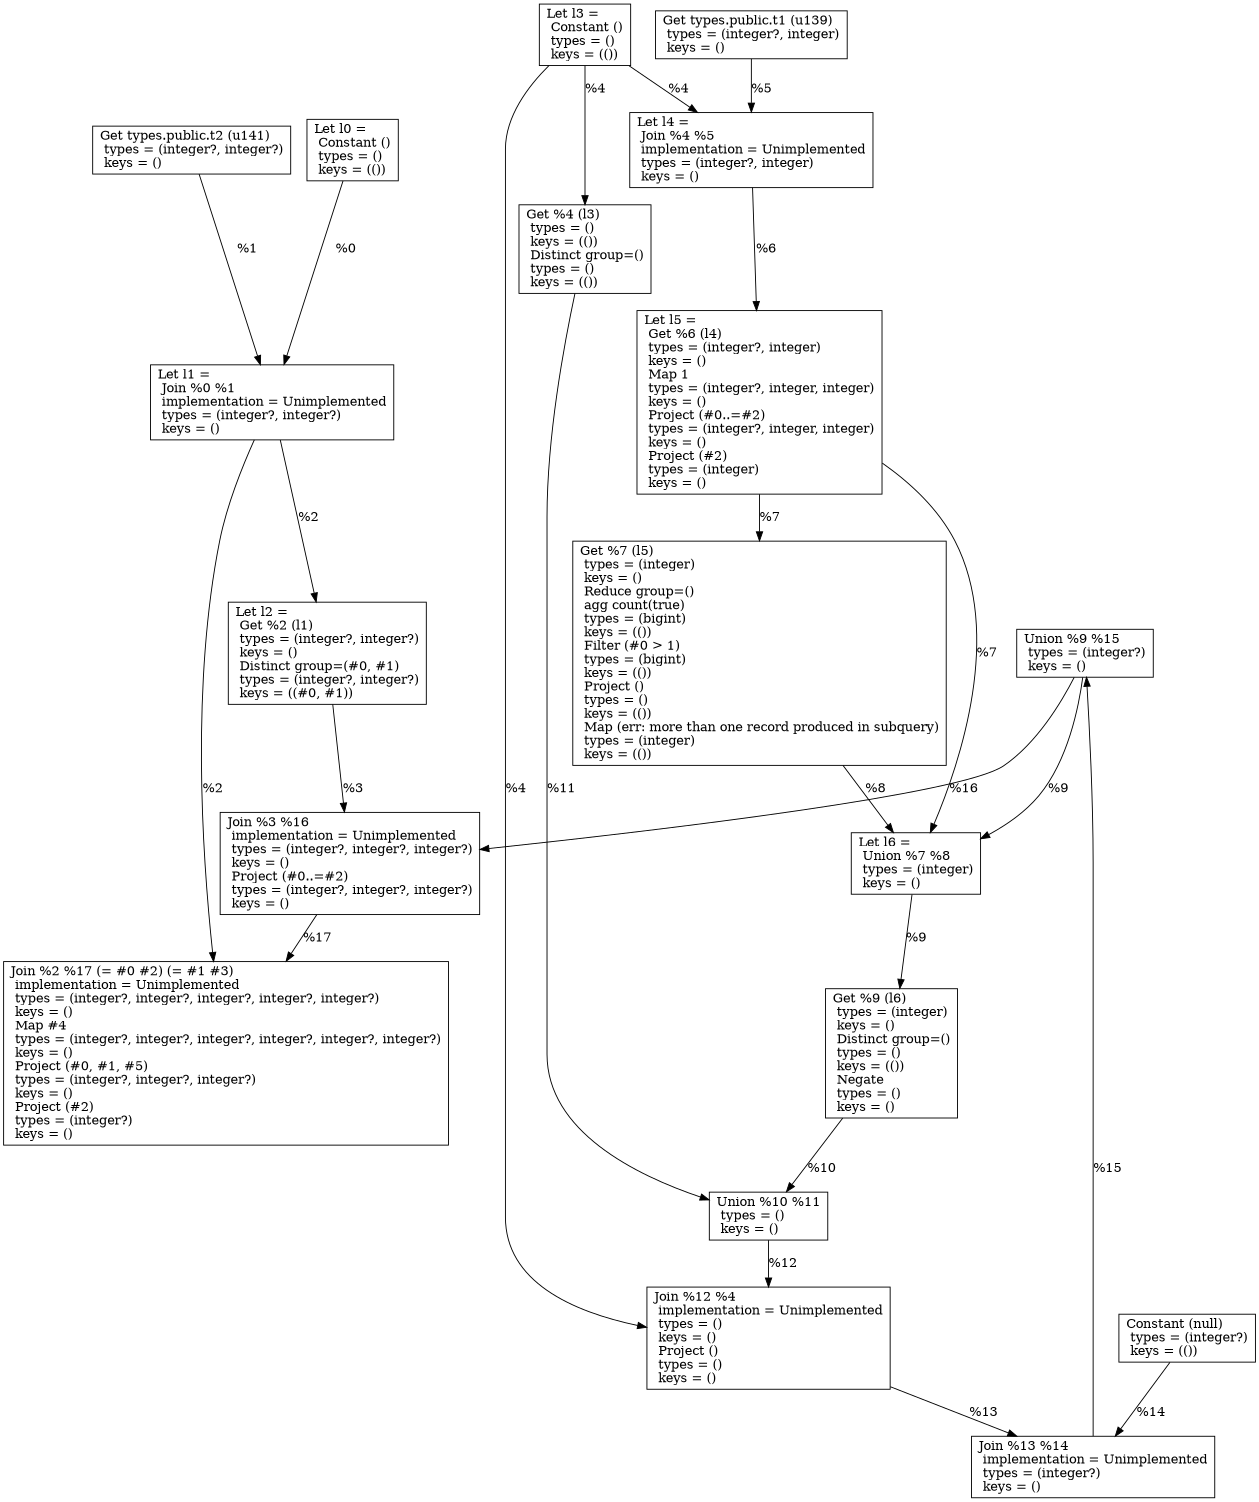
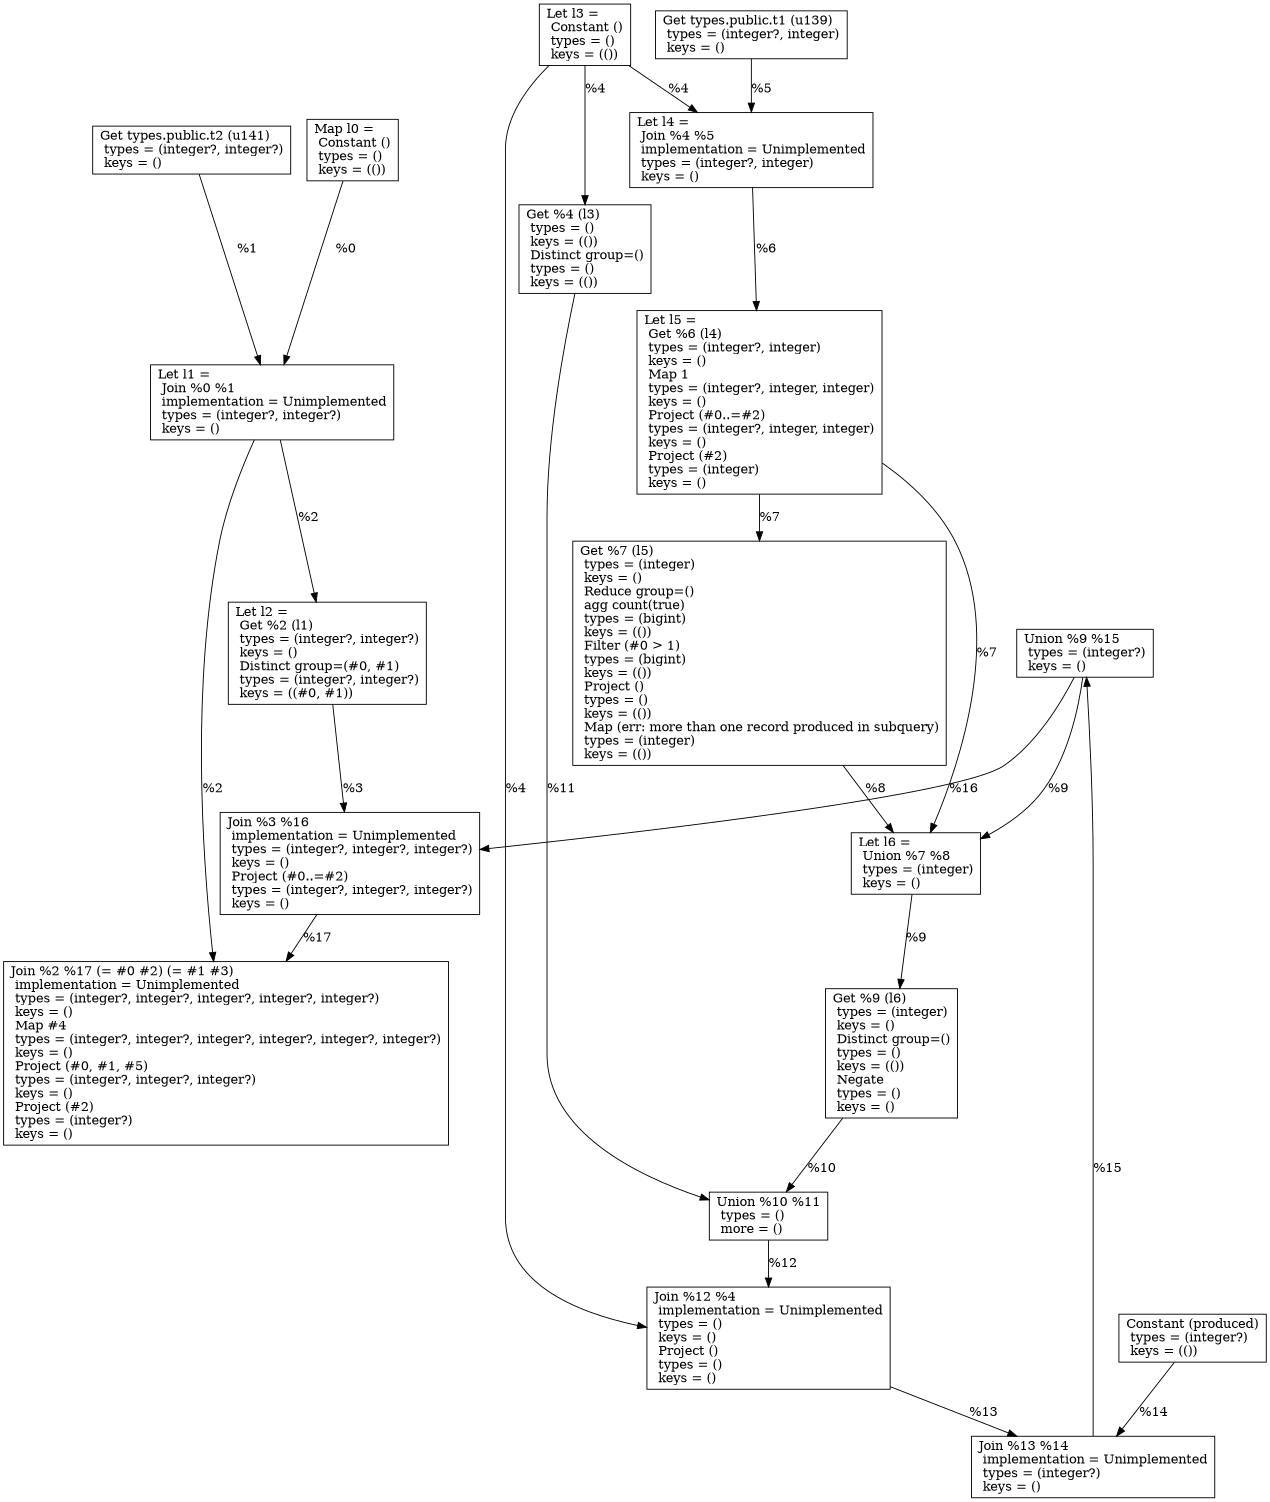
(353, 150) -> (353, 150)
(769, 1216) -> (769, 1216)
(1187, 1338) -> (1193, 1338)
